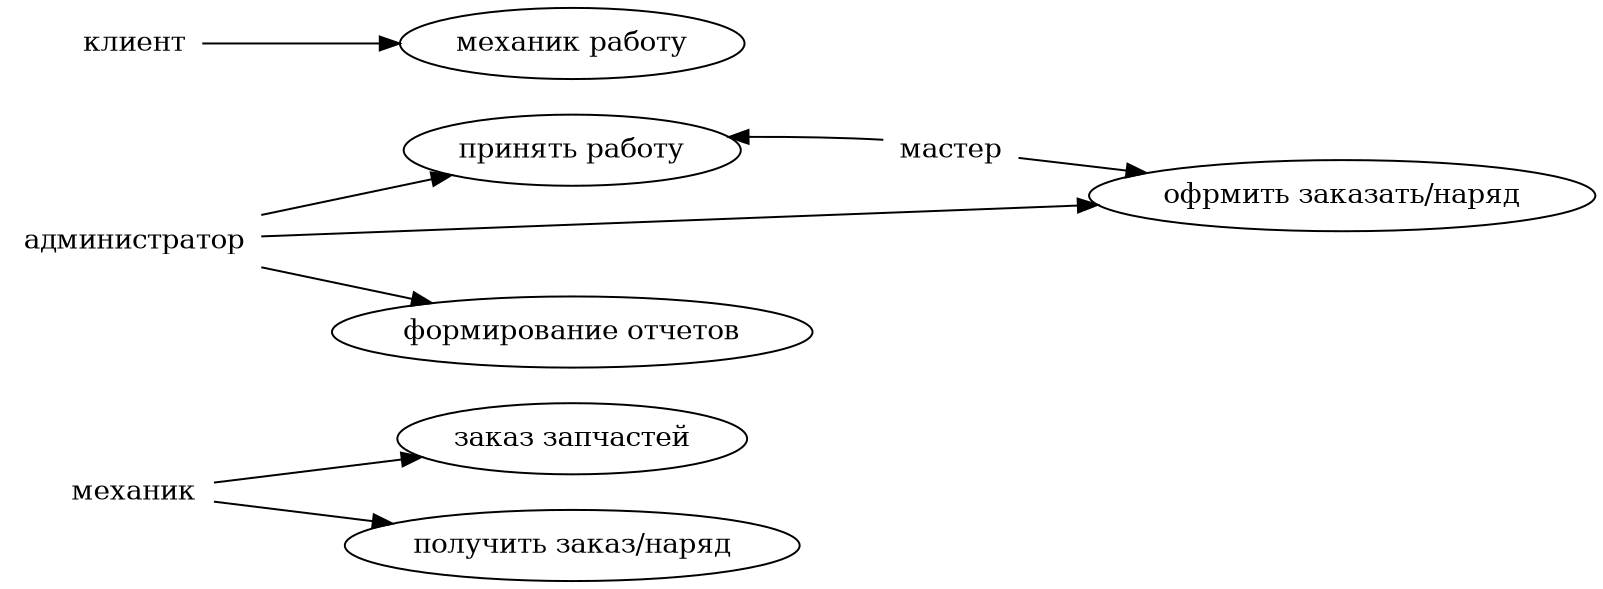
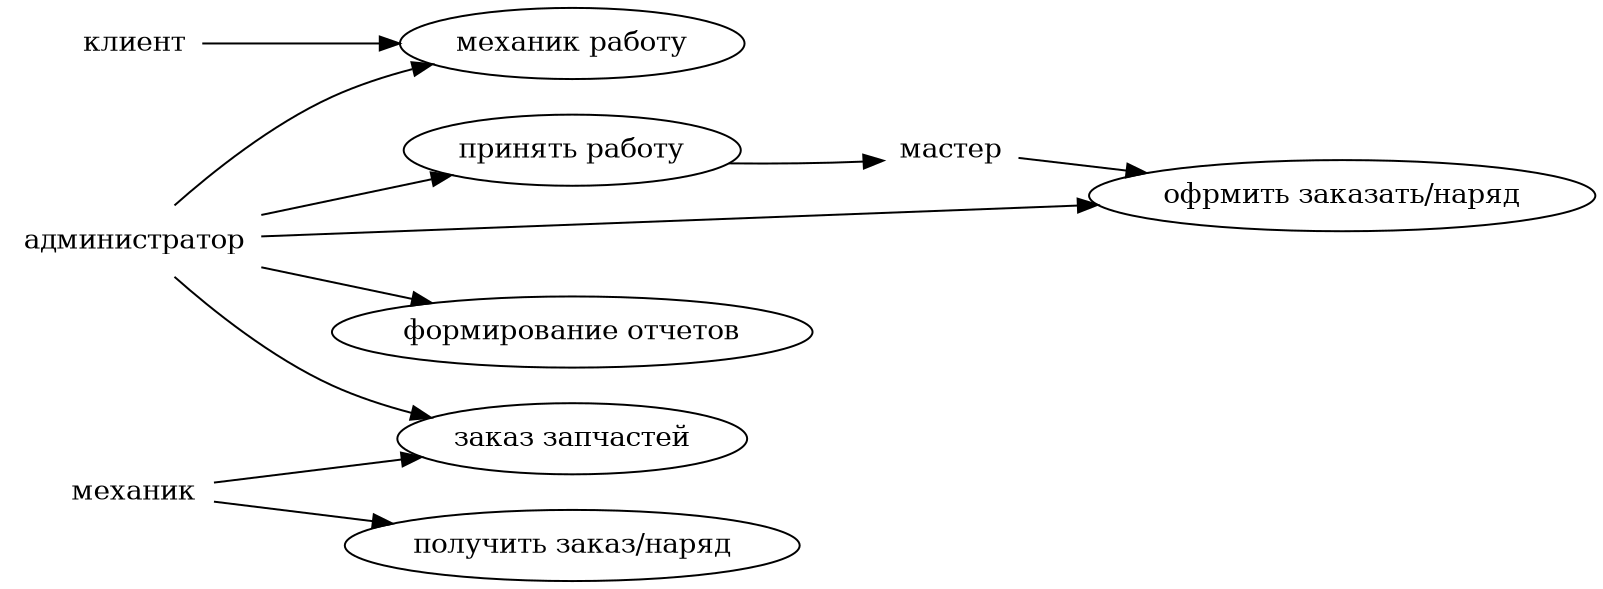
none -> (285, 122)
(816, 137) -> (796, 163)
none -> (285, 360)
